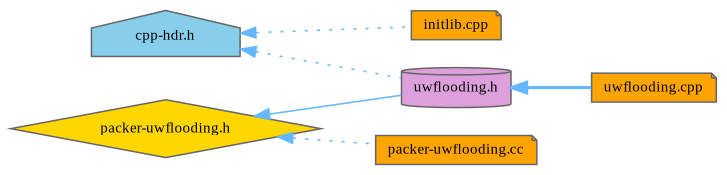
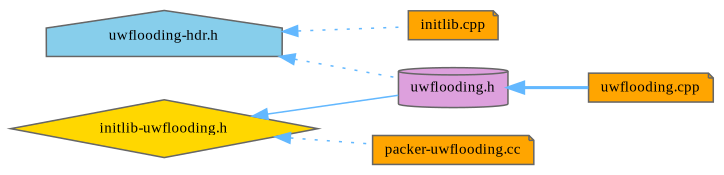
(166, 36) -> (164, 36)
(166, 129) -> (164, 129)
